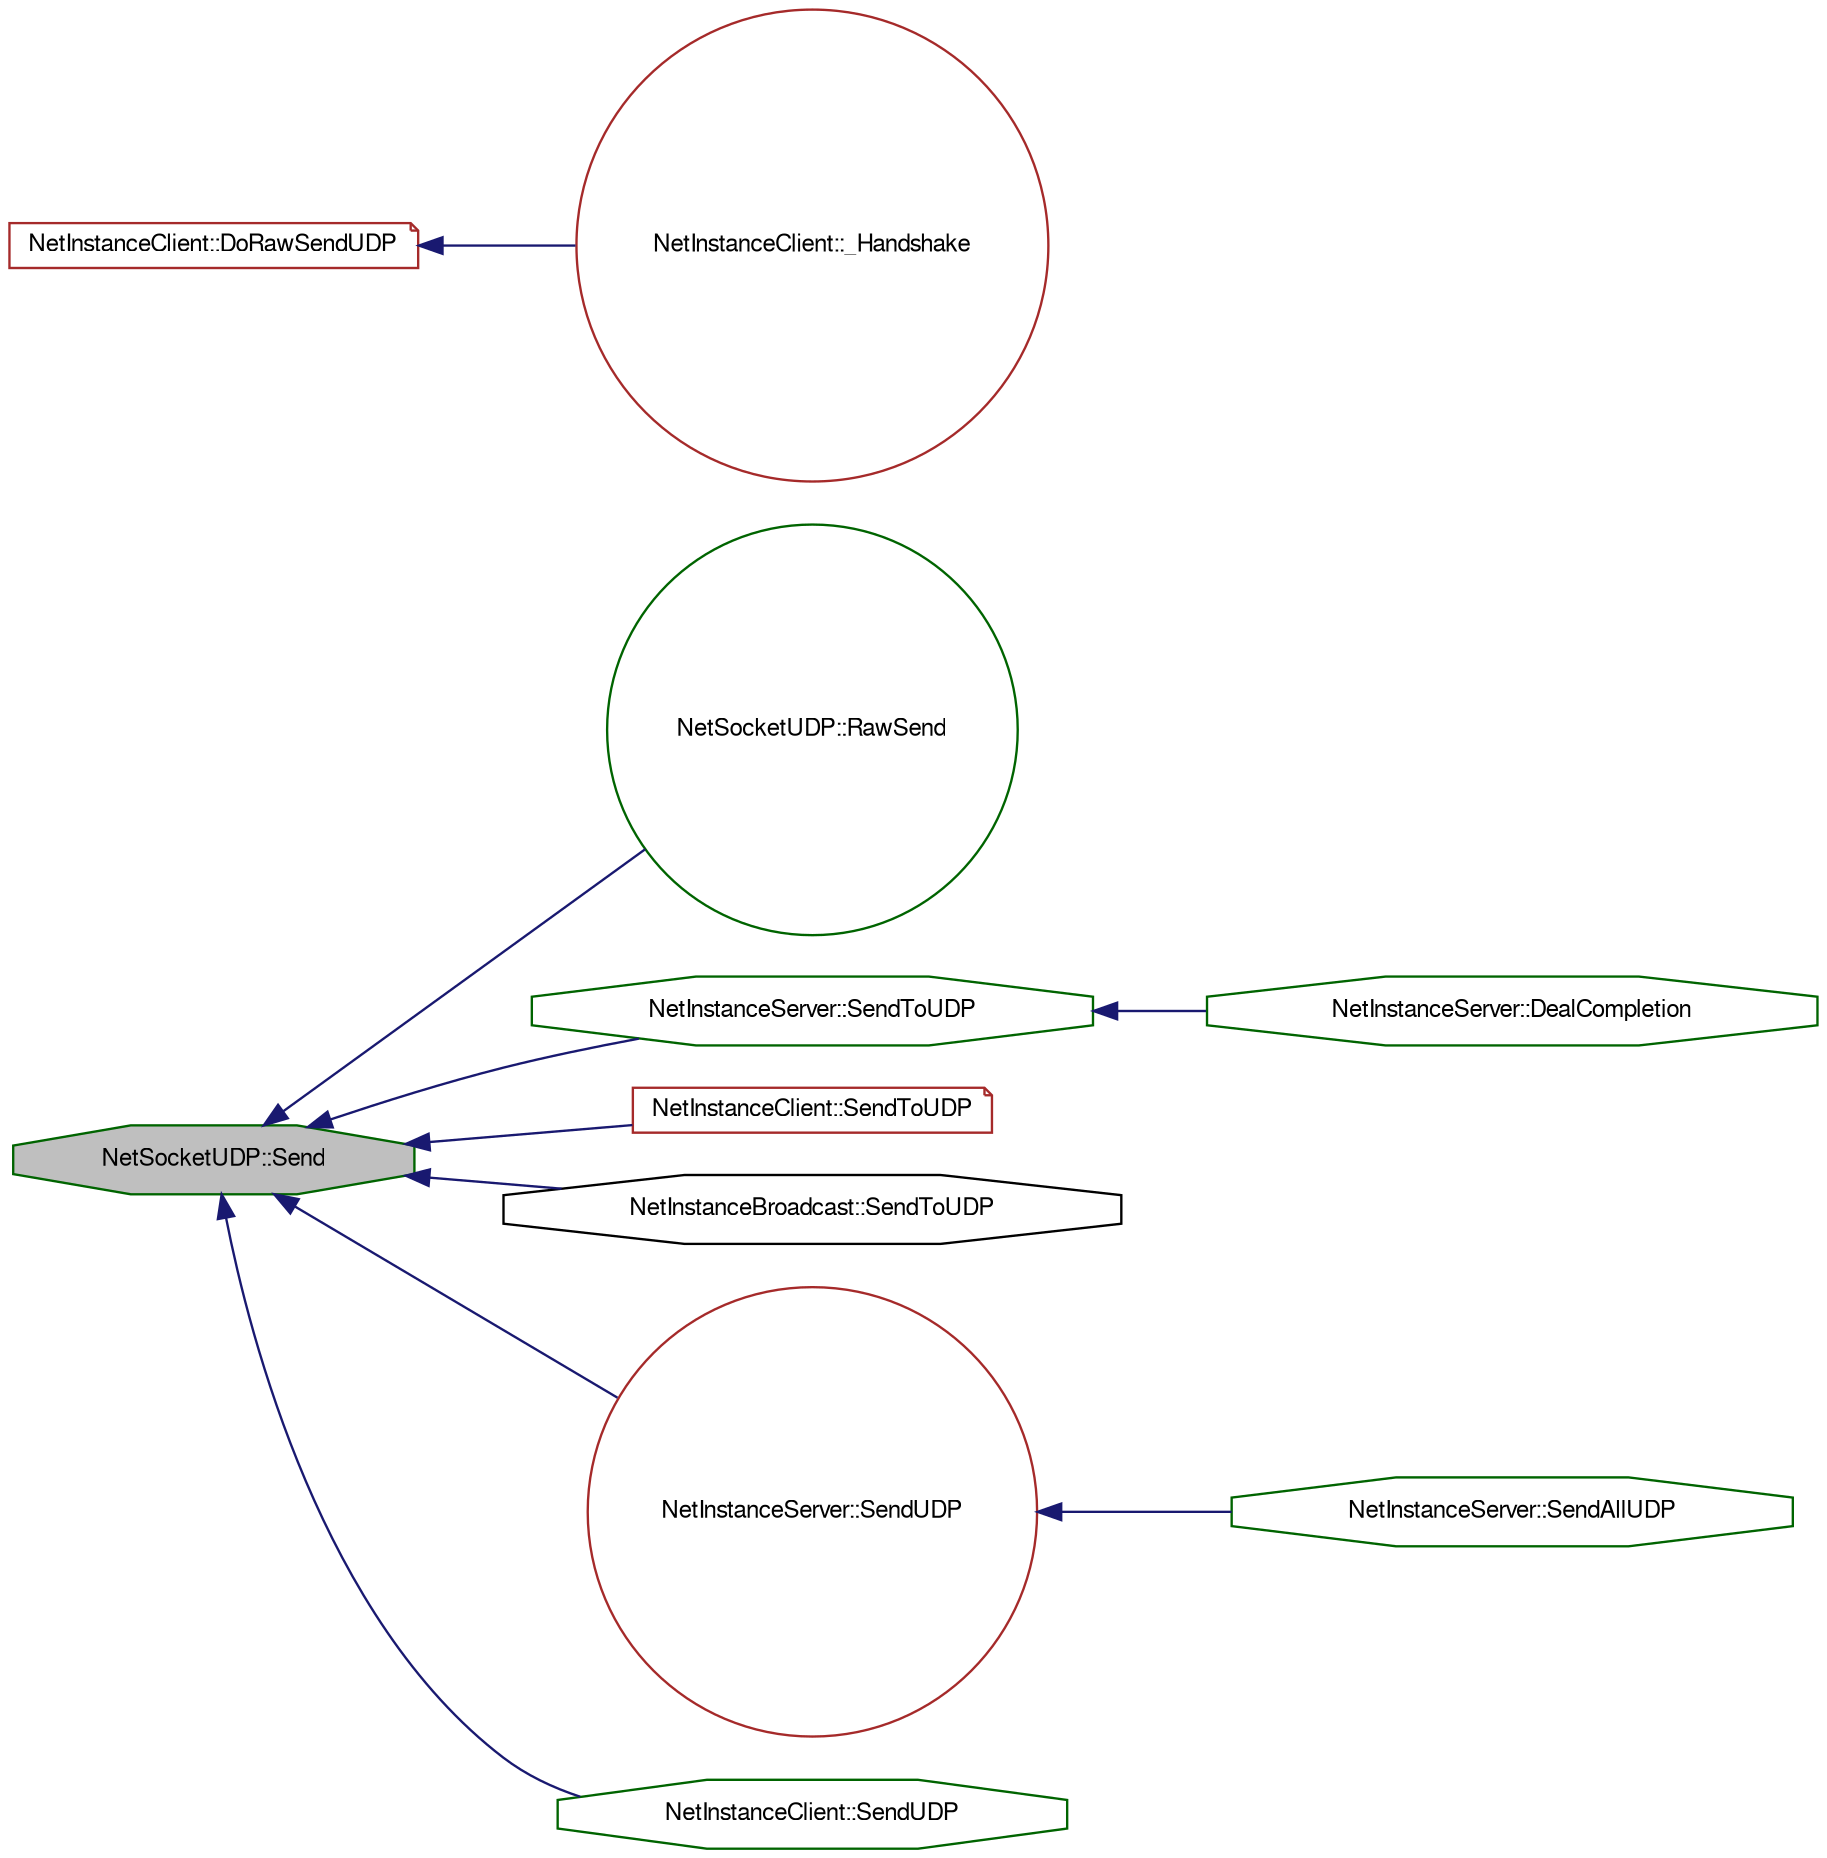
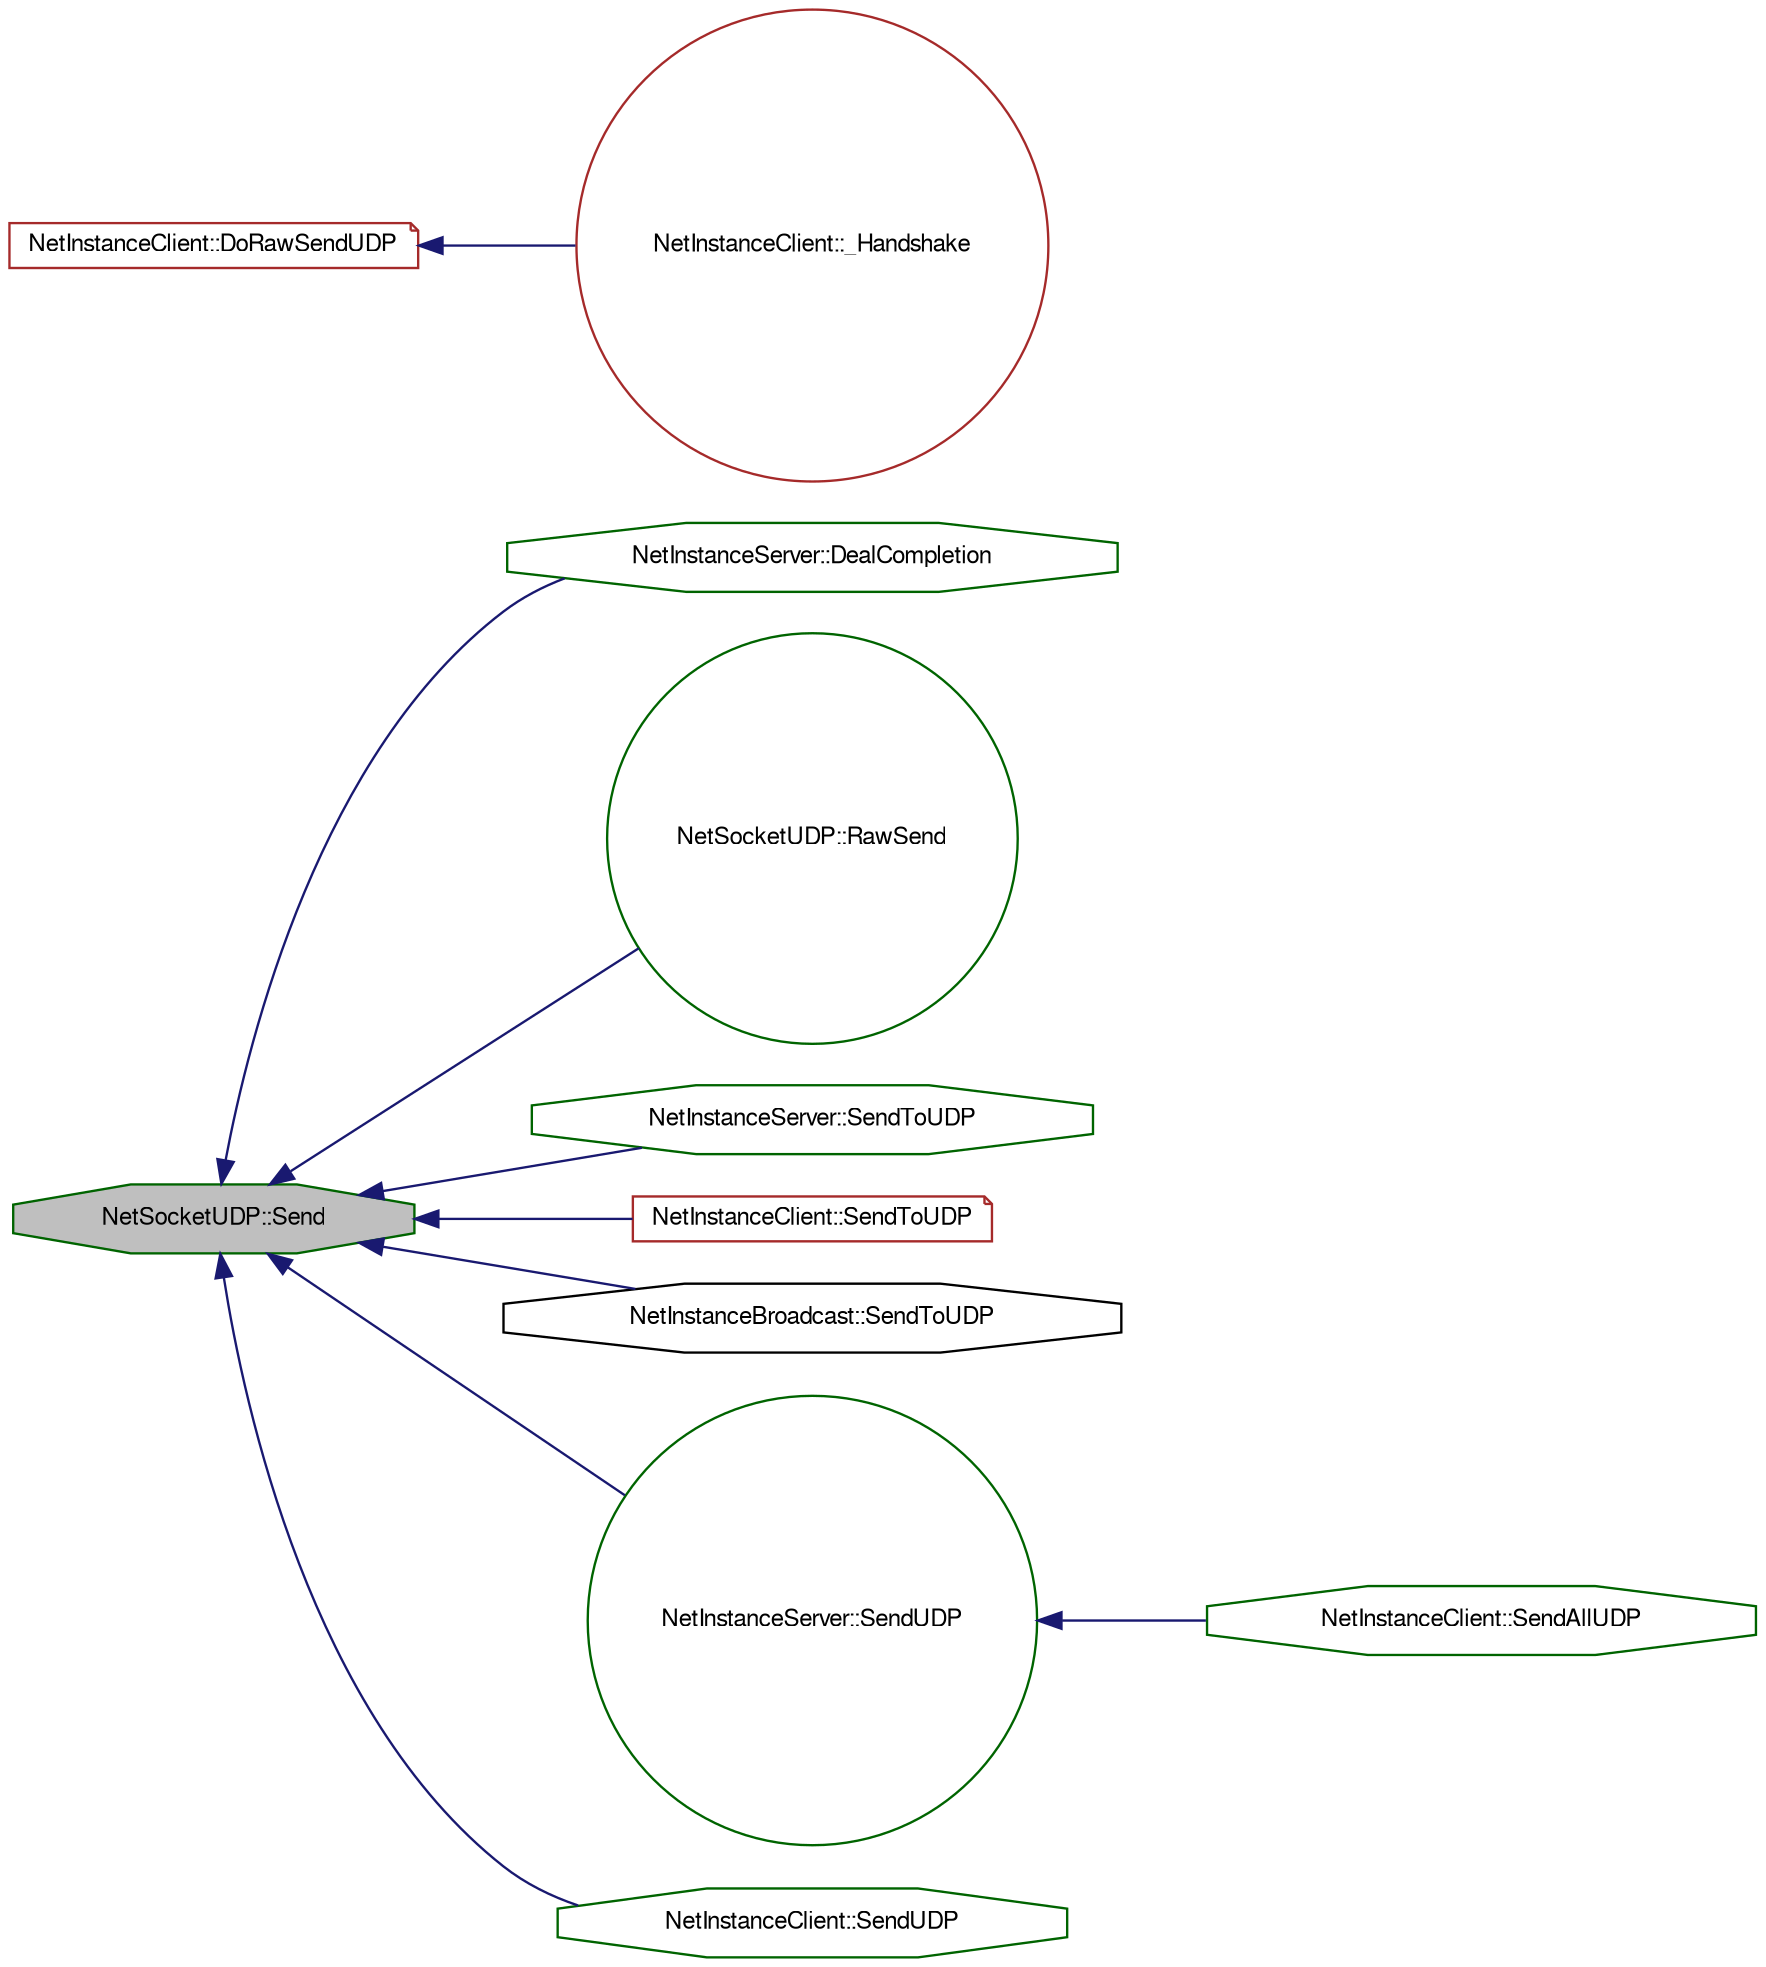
(1162, 1011) -> (334, 830)
(812, 1512) -> (812, 1621)
(1512, 1512) -> (1482, 1621)
